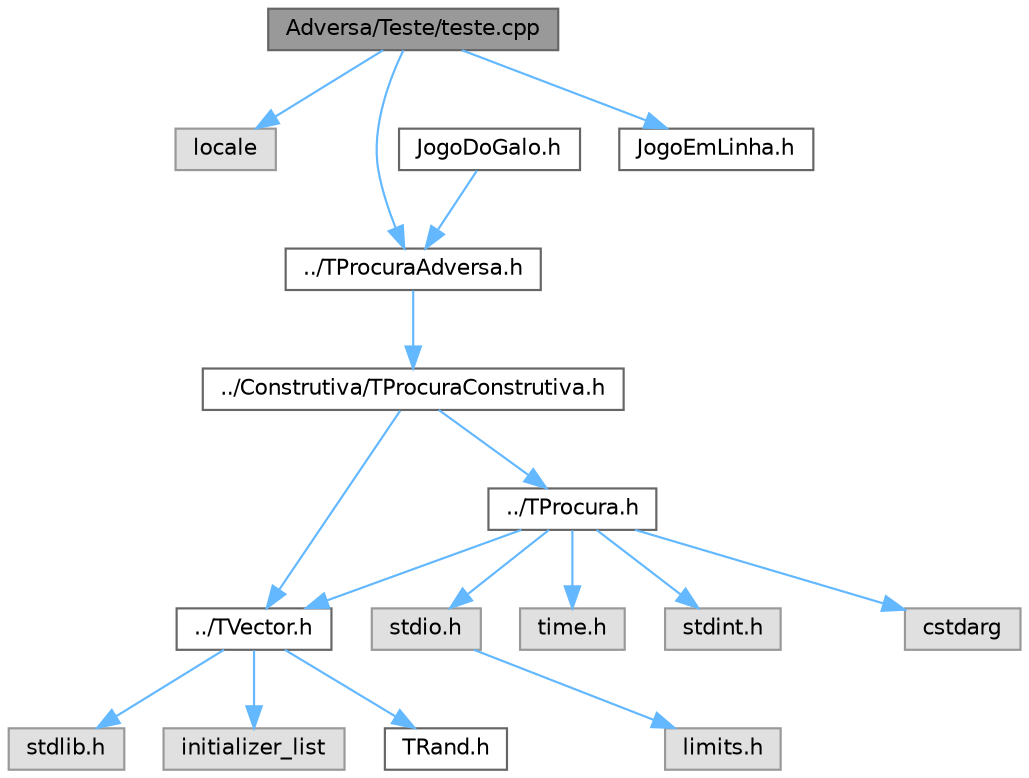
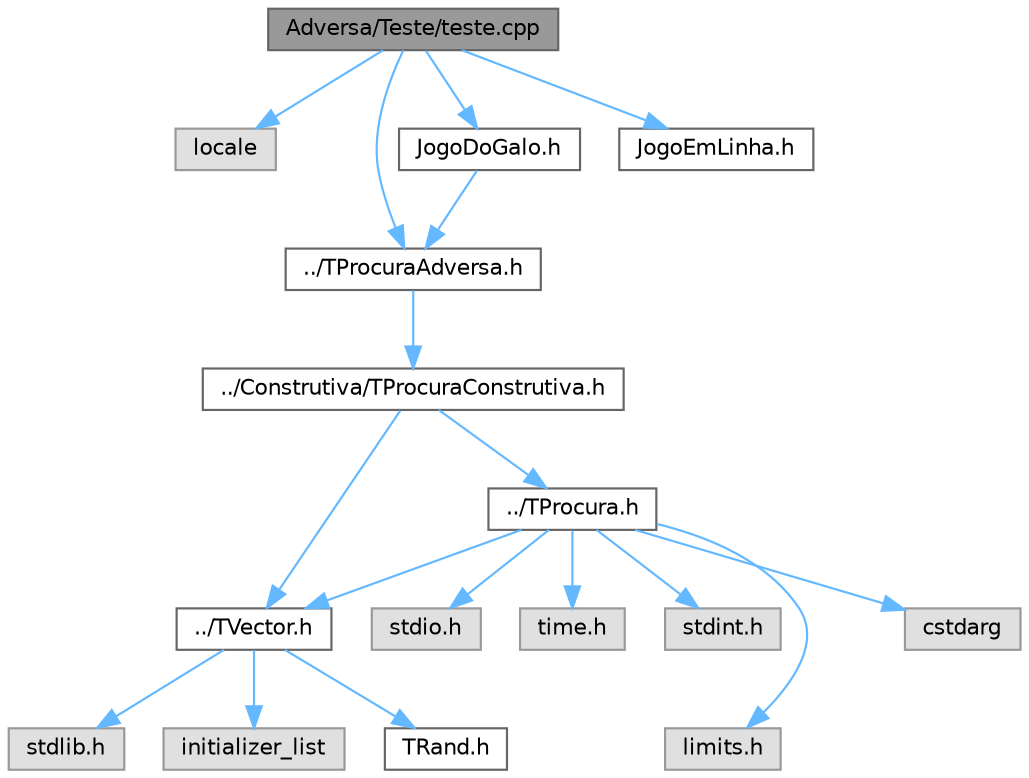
none -> (445, 80)
(564, 685) -> (783, 589)
